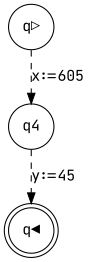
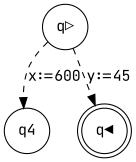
(58, 77) -> (55, 77)
(31, 171) -> (82, 72)
